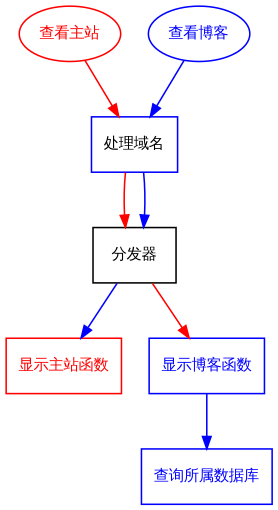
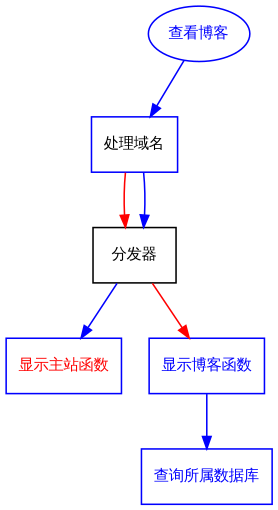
(70, 34) -> none
(64, 366) -> (64, 366)
